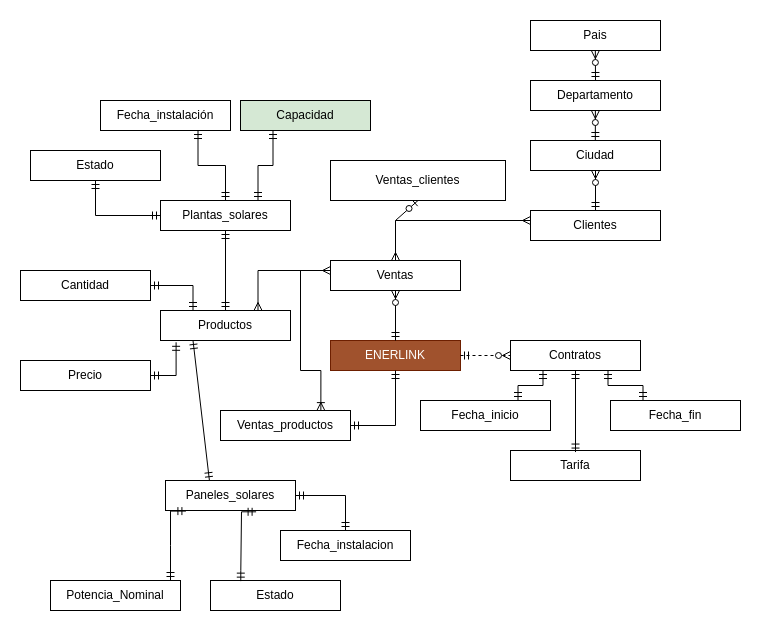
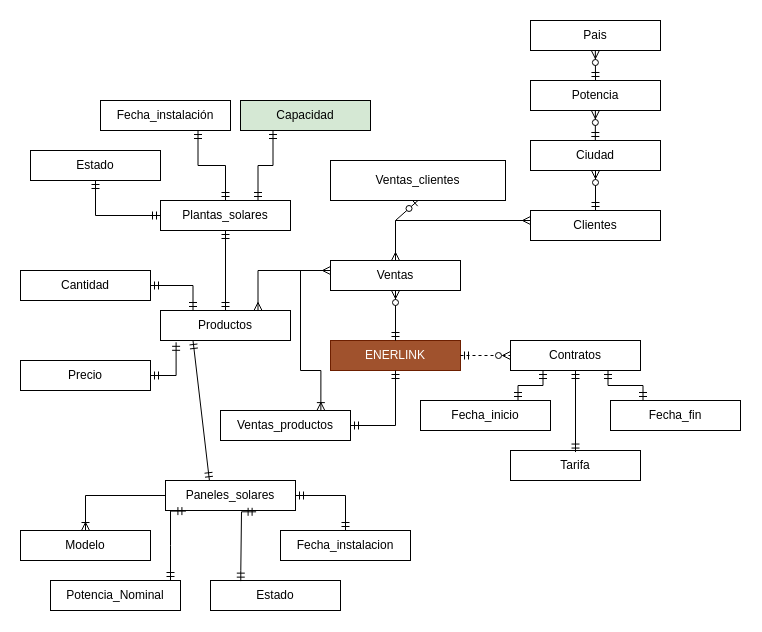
(596, 96) -> (596, 96)
none -> (109, 496)
none -> (86, 546)
